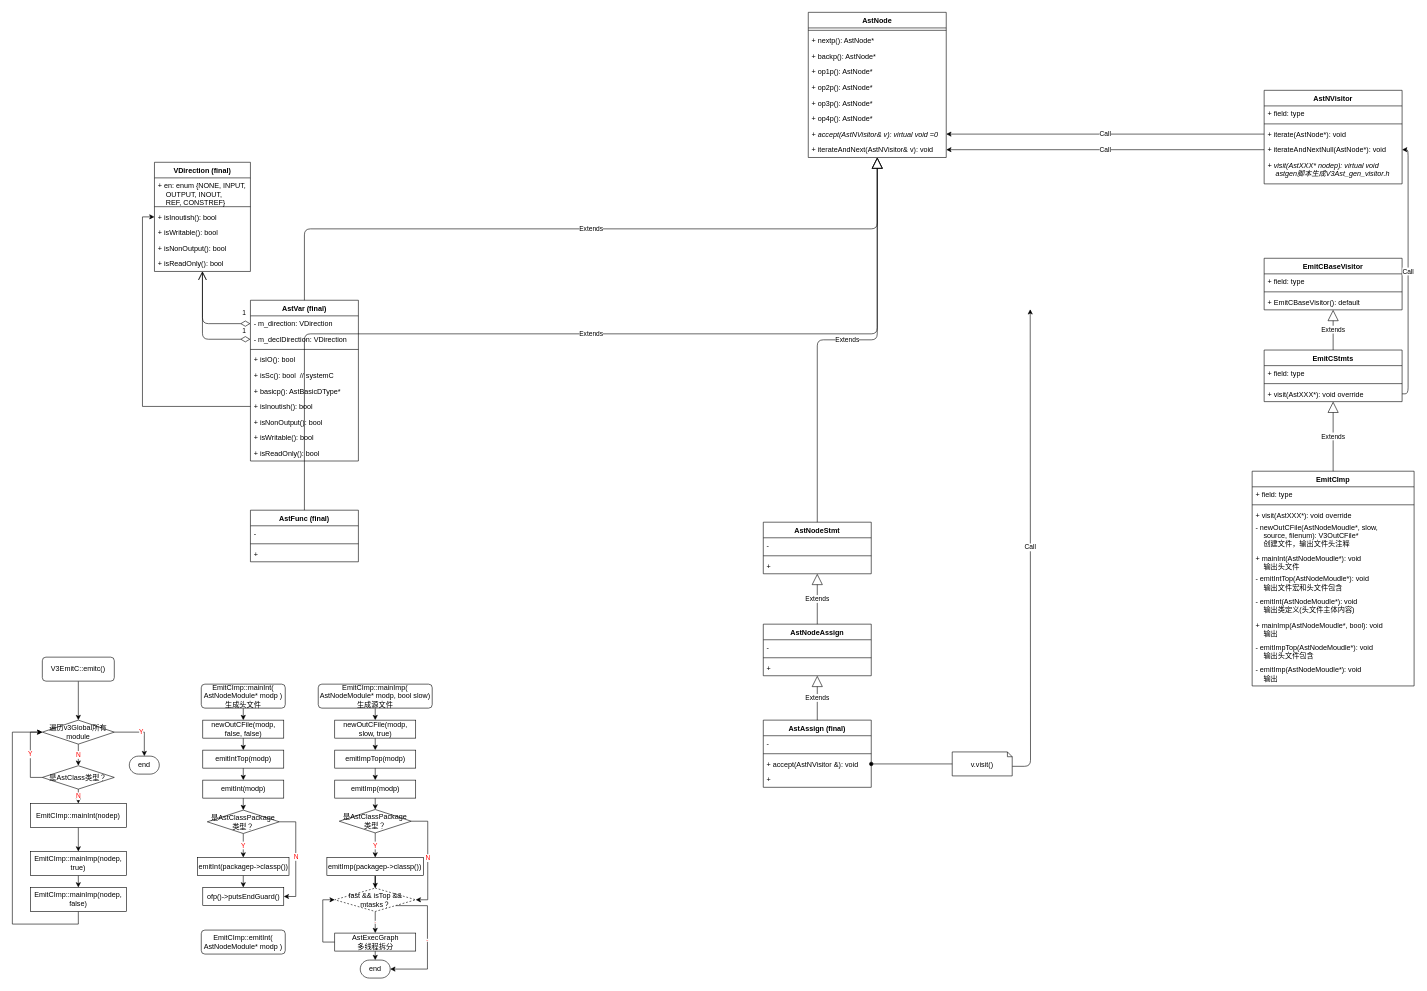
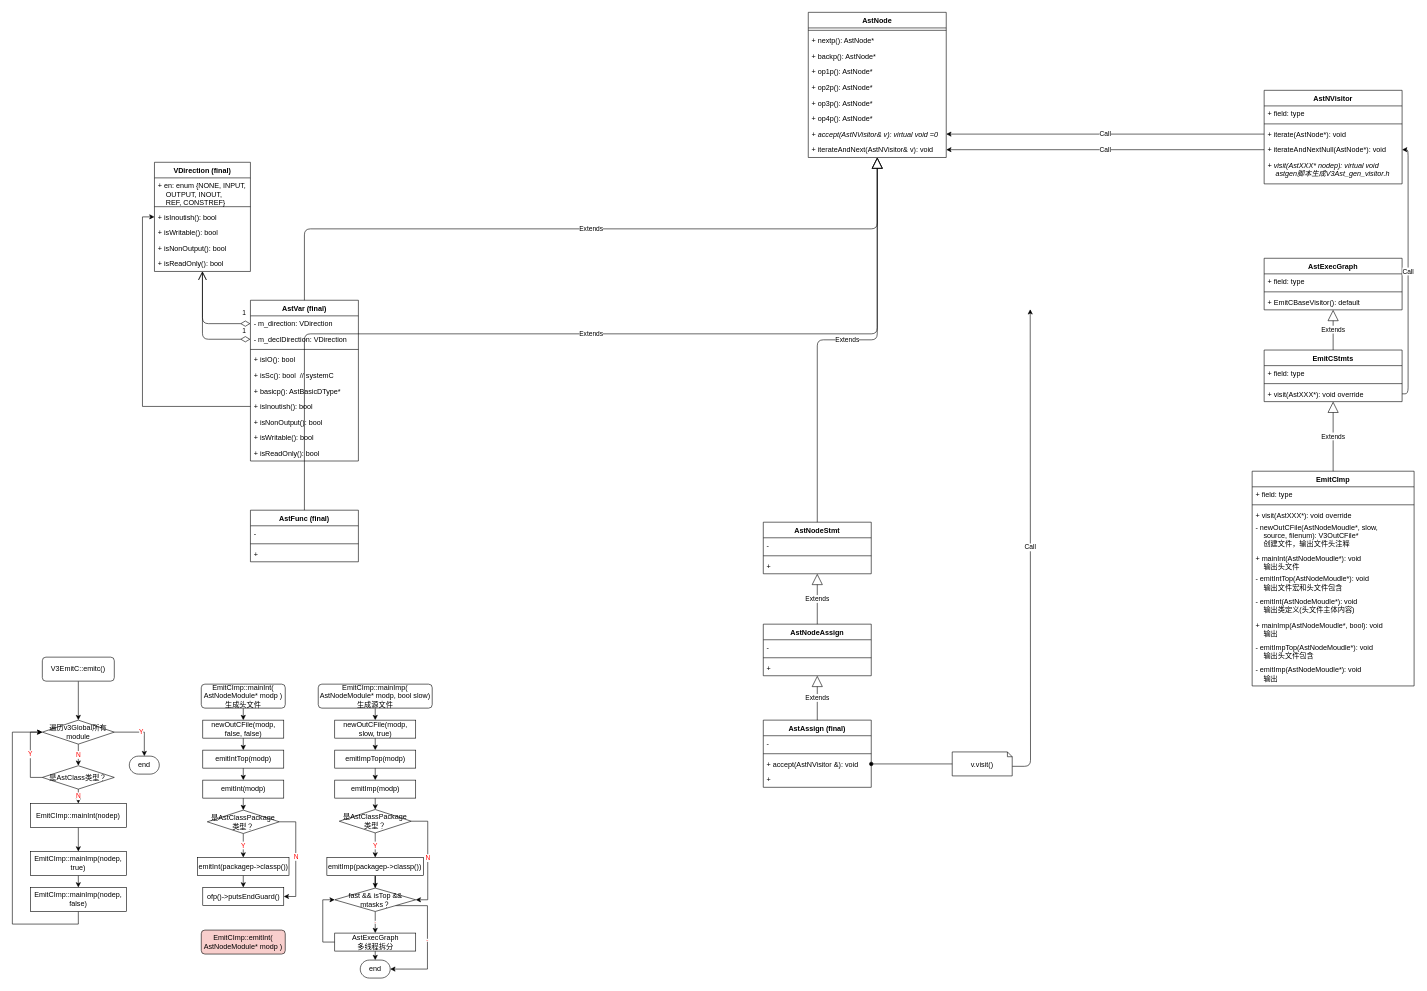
(1333, 266) -> (1333, 266)
(375, 900) -> (375, 900)
(243, 942) -> (243, 942)
